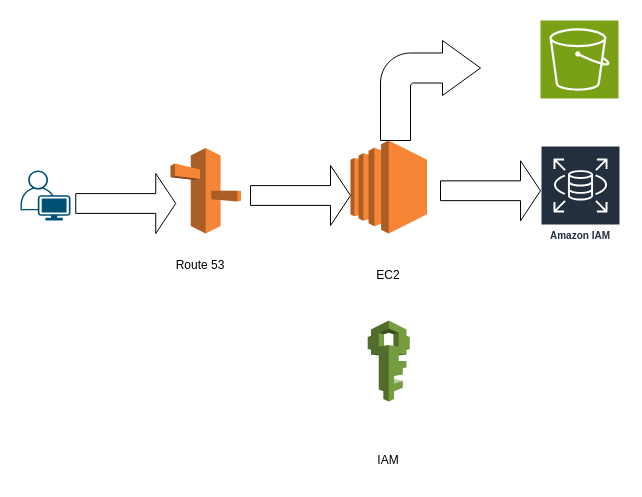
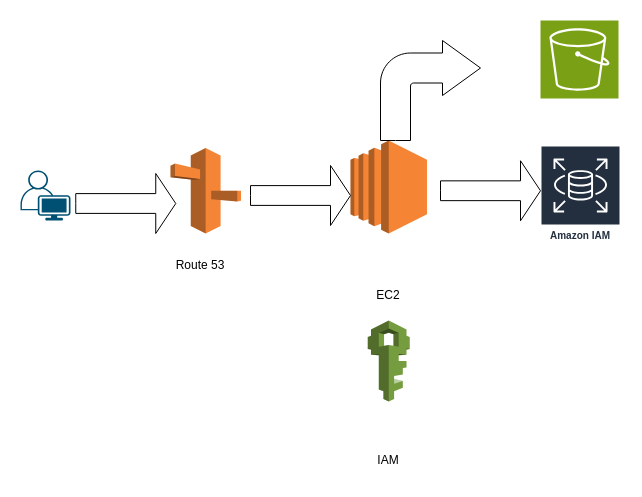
(389, 276) -> (389, 296)
